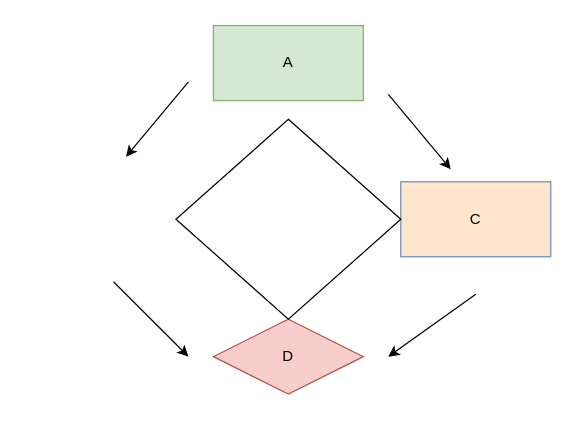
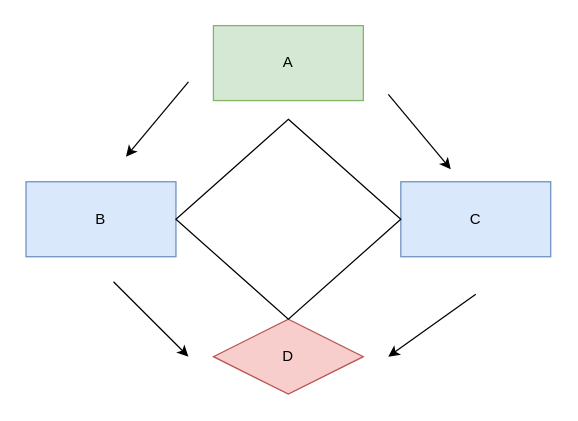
none -> (101, 219)
(476, 219) -> (476, 219)
